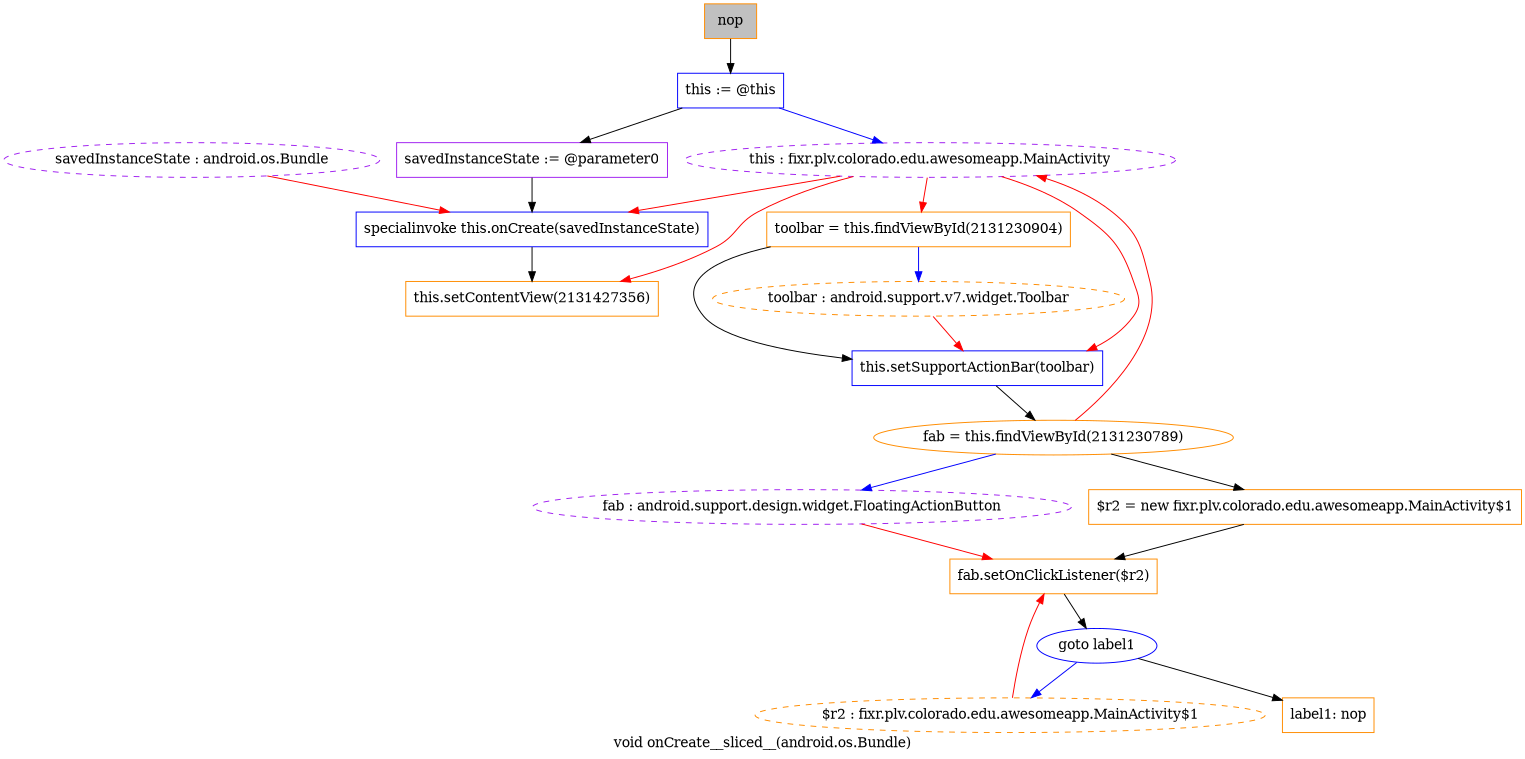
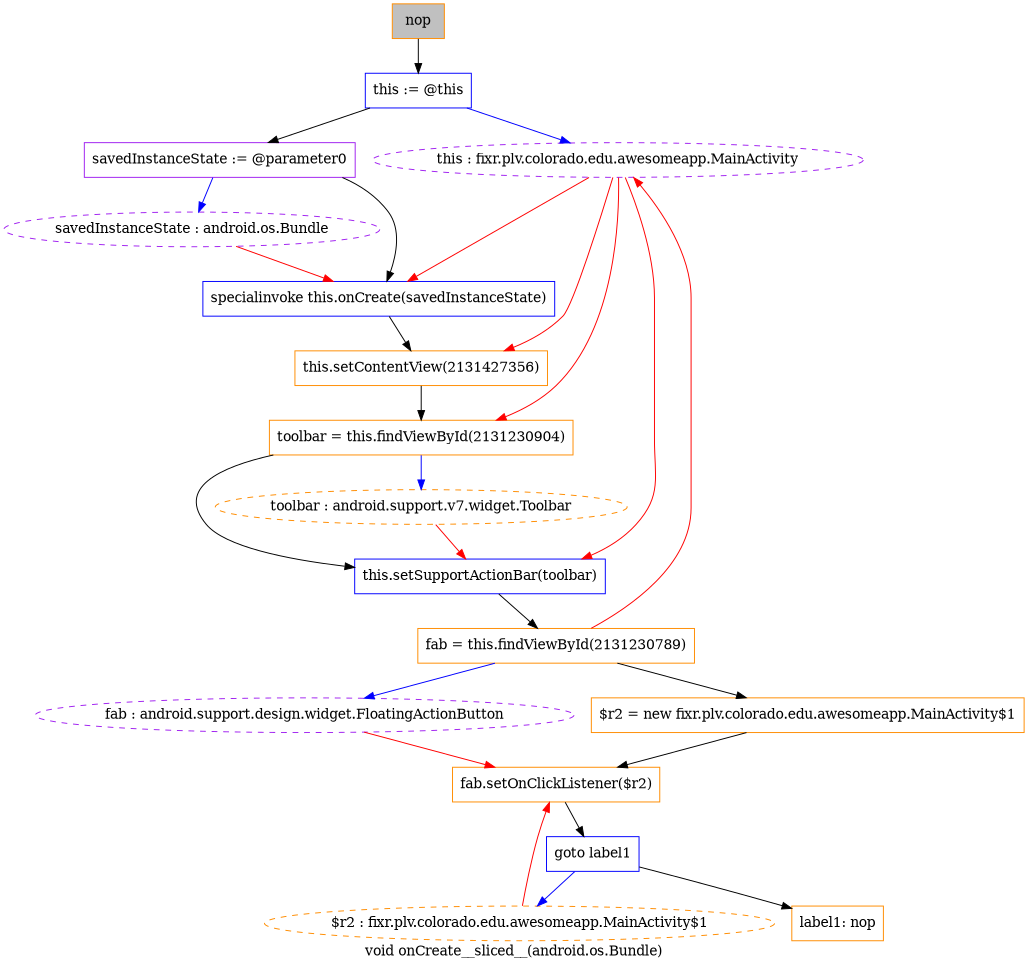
none -> (208, 190)
none -> (421, 398)
(1054, 438) -> (556, 646)
(1097, 646) -> (593, 854)
